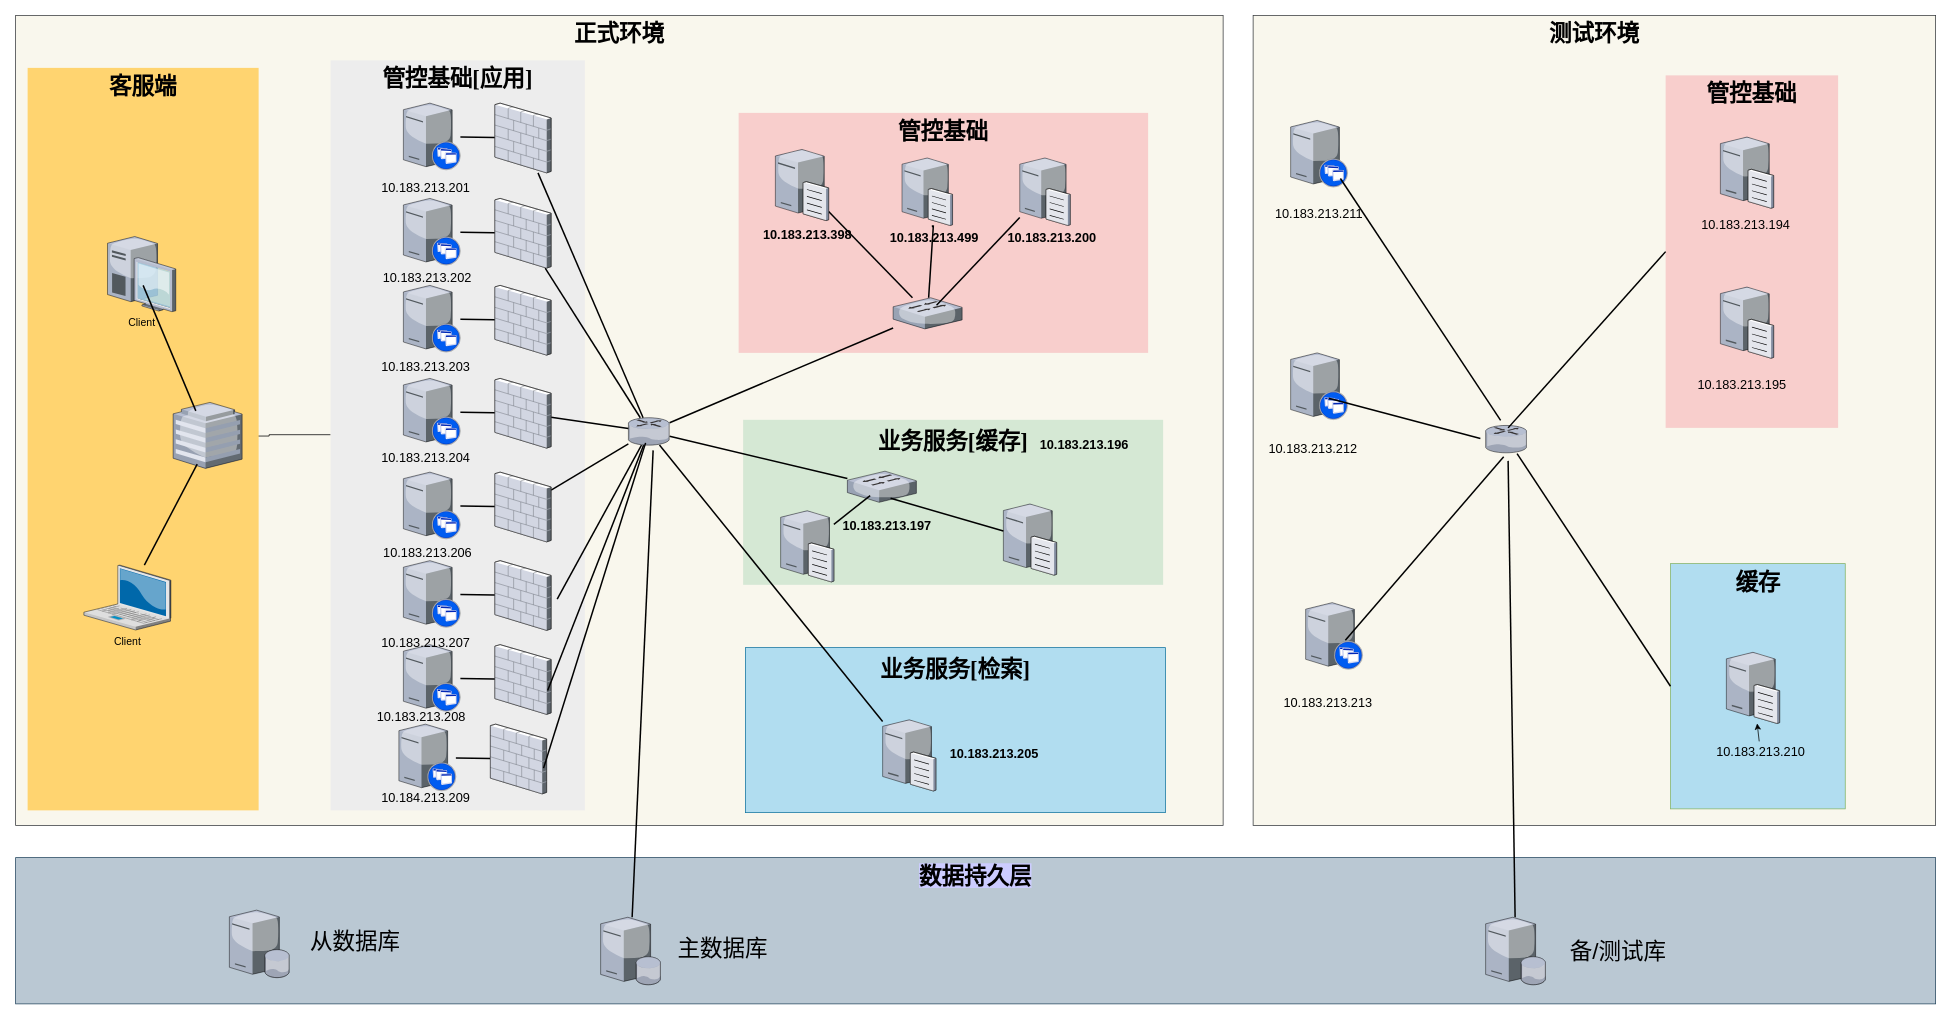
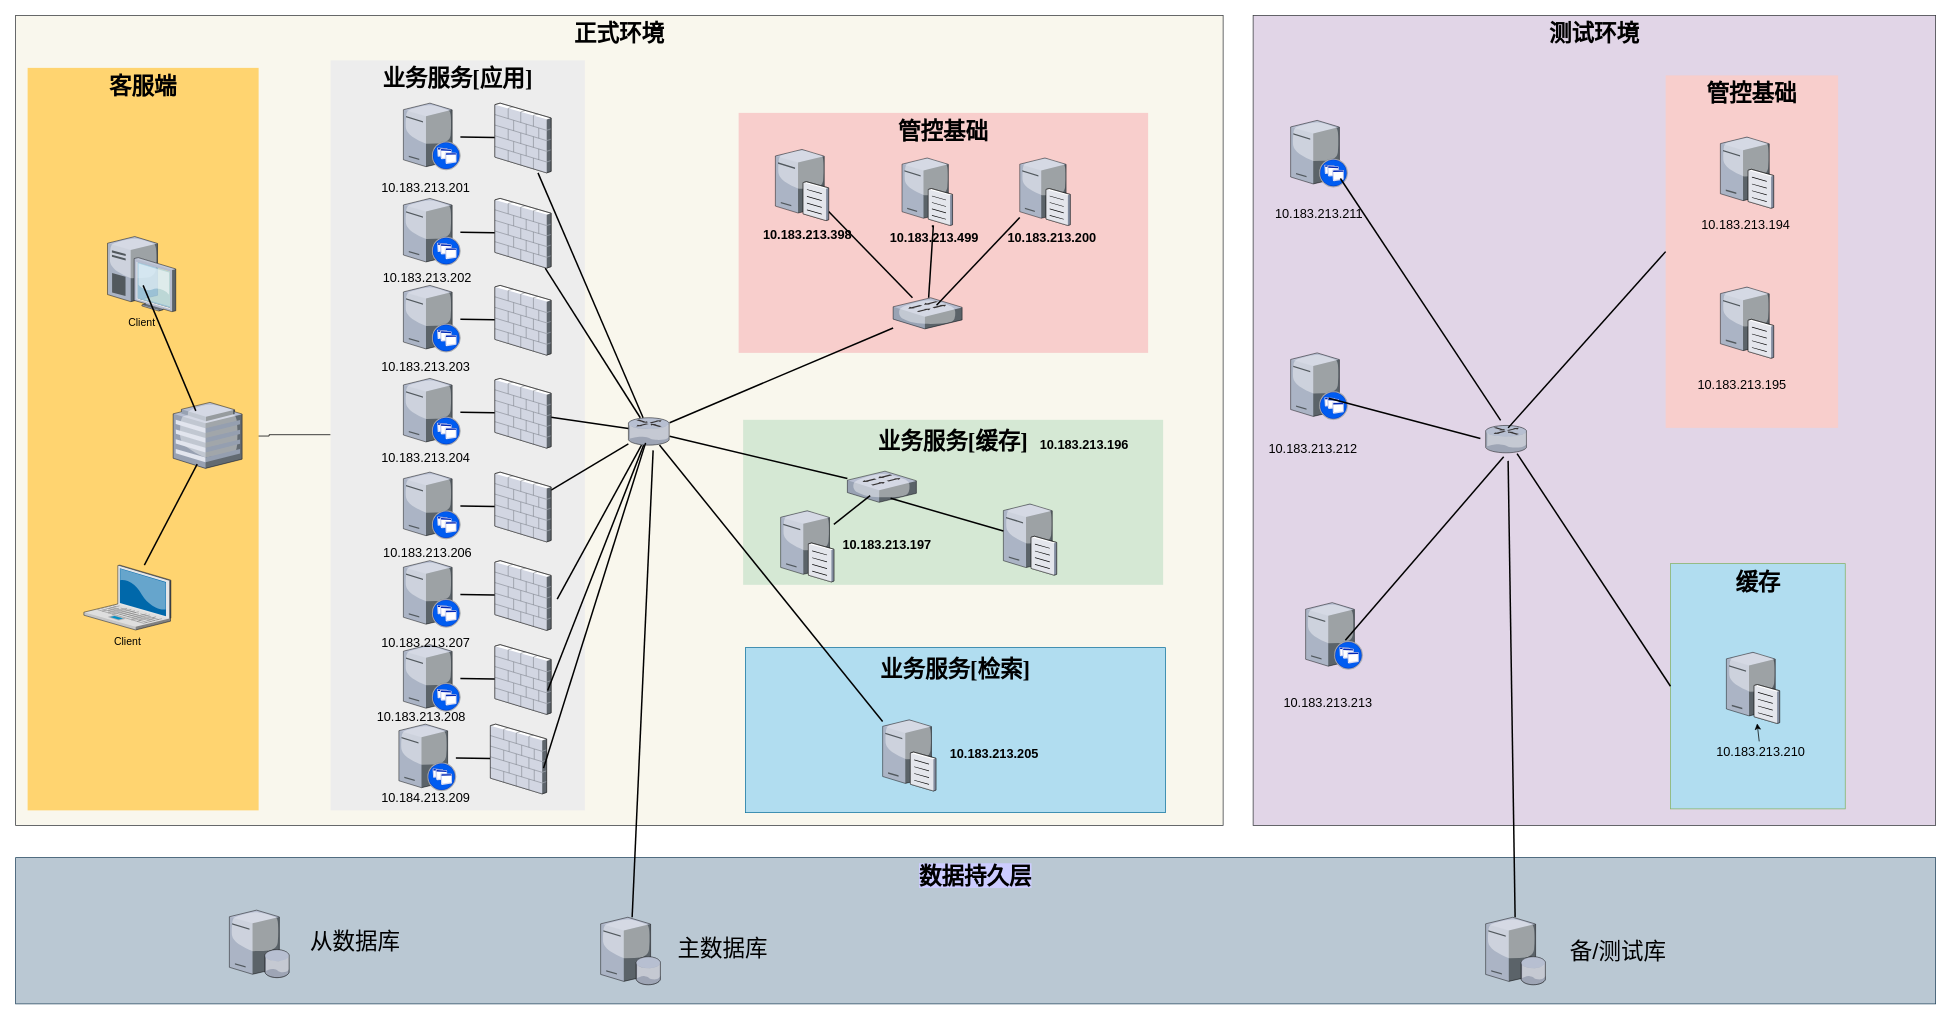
(458, 72) -> (458, 72)
(1594, 420) -> (1594, 420)
(887, 527) -> (887, 545)
